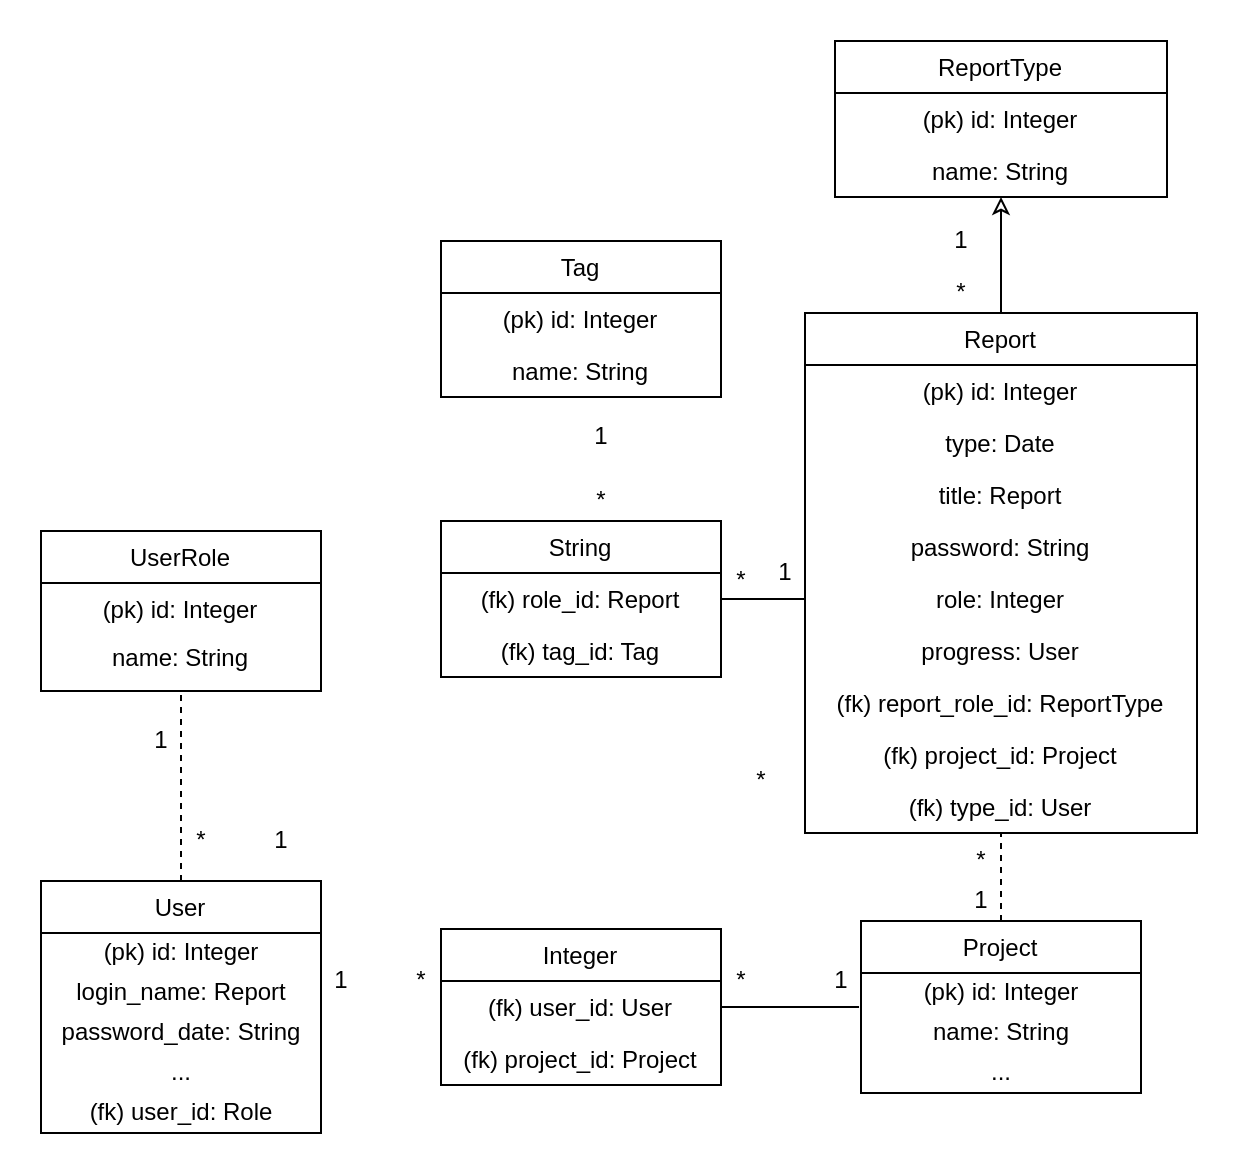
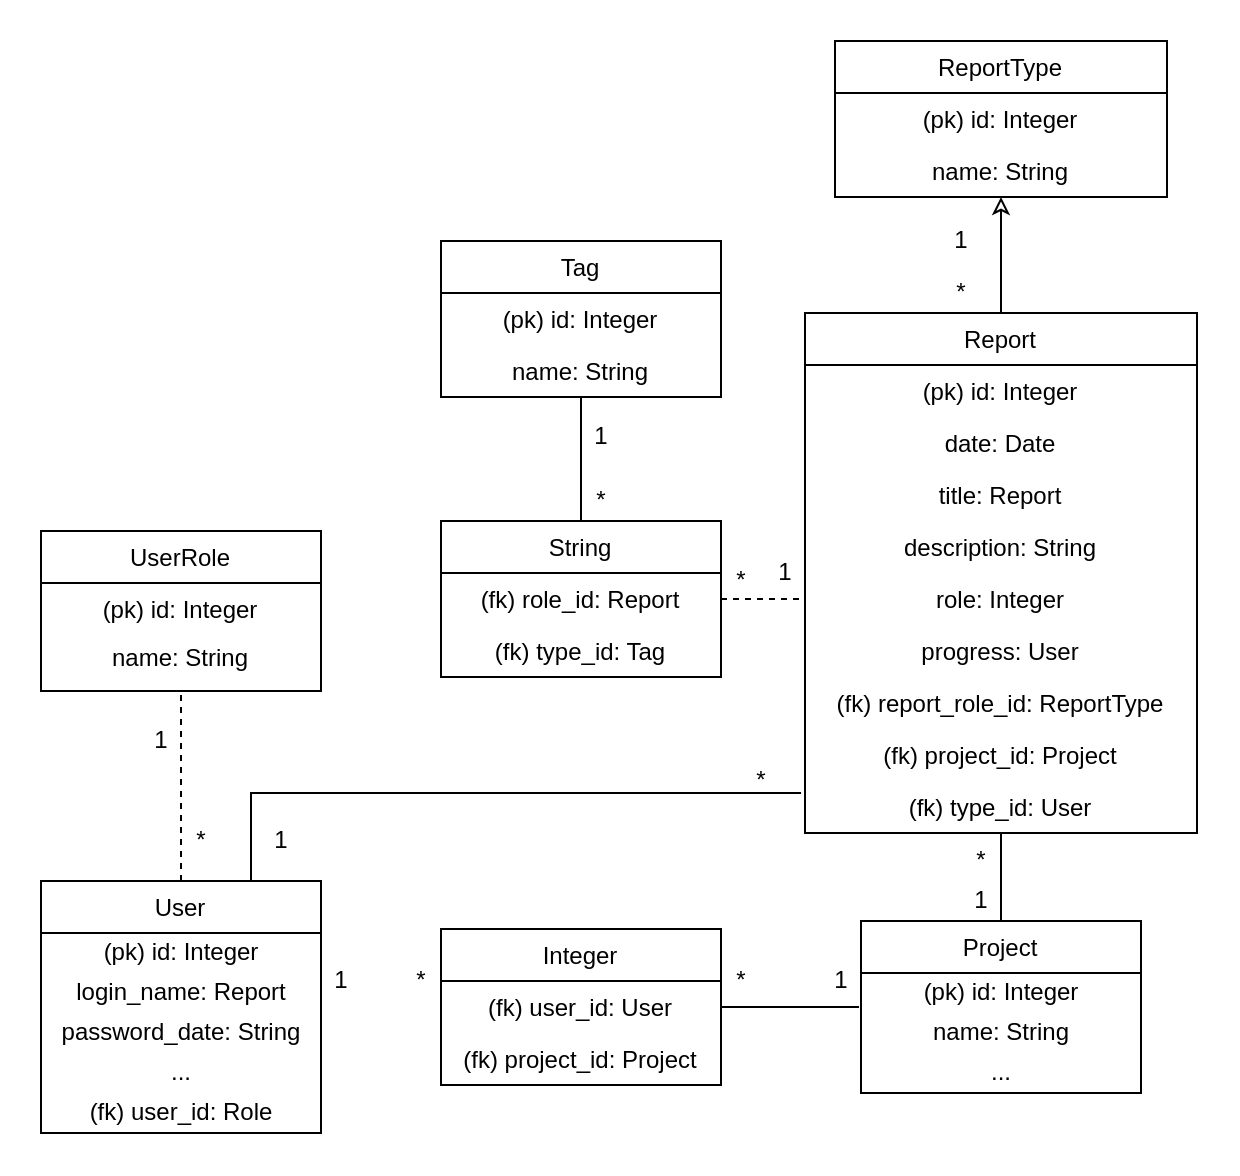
(1000, 444) -> (1000, 444)
none -> (581, 457)
(1000, 548) -> (1000, 548)
(765, 599) -> (765, 599)
(580, 652) -> (580, 652)
none -> (484, 793)
(1001, 876) -> (1001, 876)
